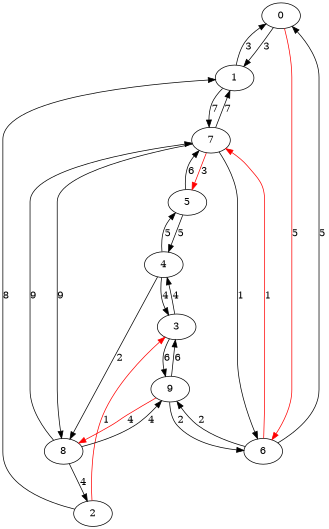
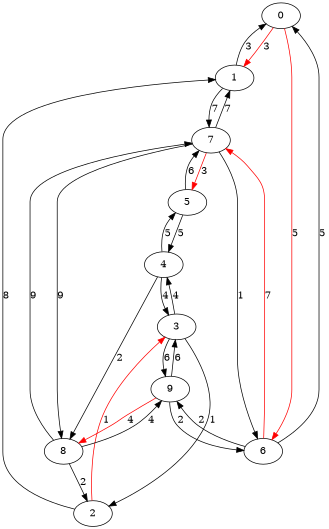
(261, 44) -> (261, 44)
(268, 296) -> (268, 296)
none -> (201, 433)
(84, 482) -> (84, 482)
